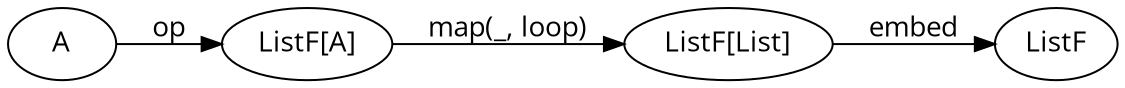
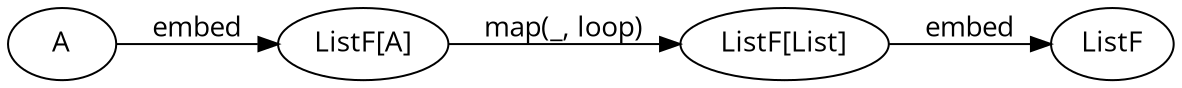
(169, 29) -> (197, 29)
